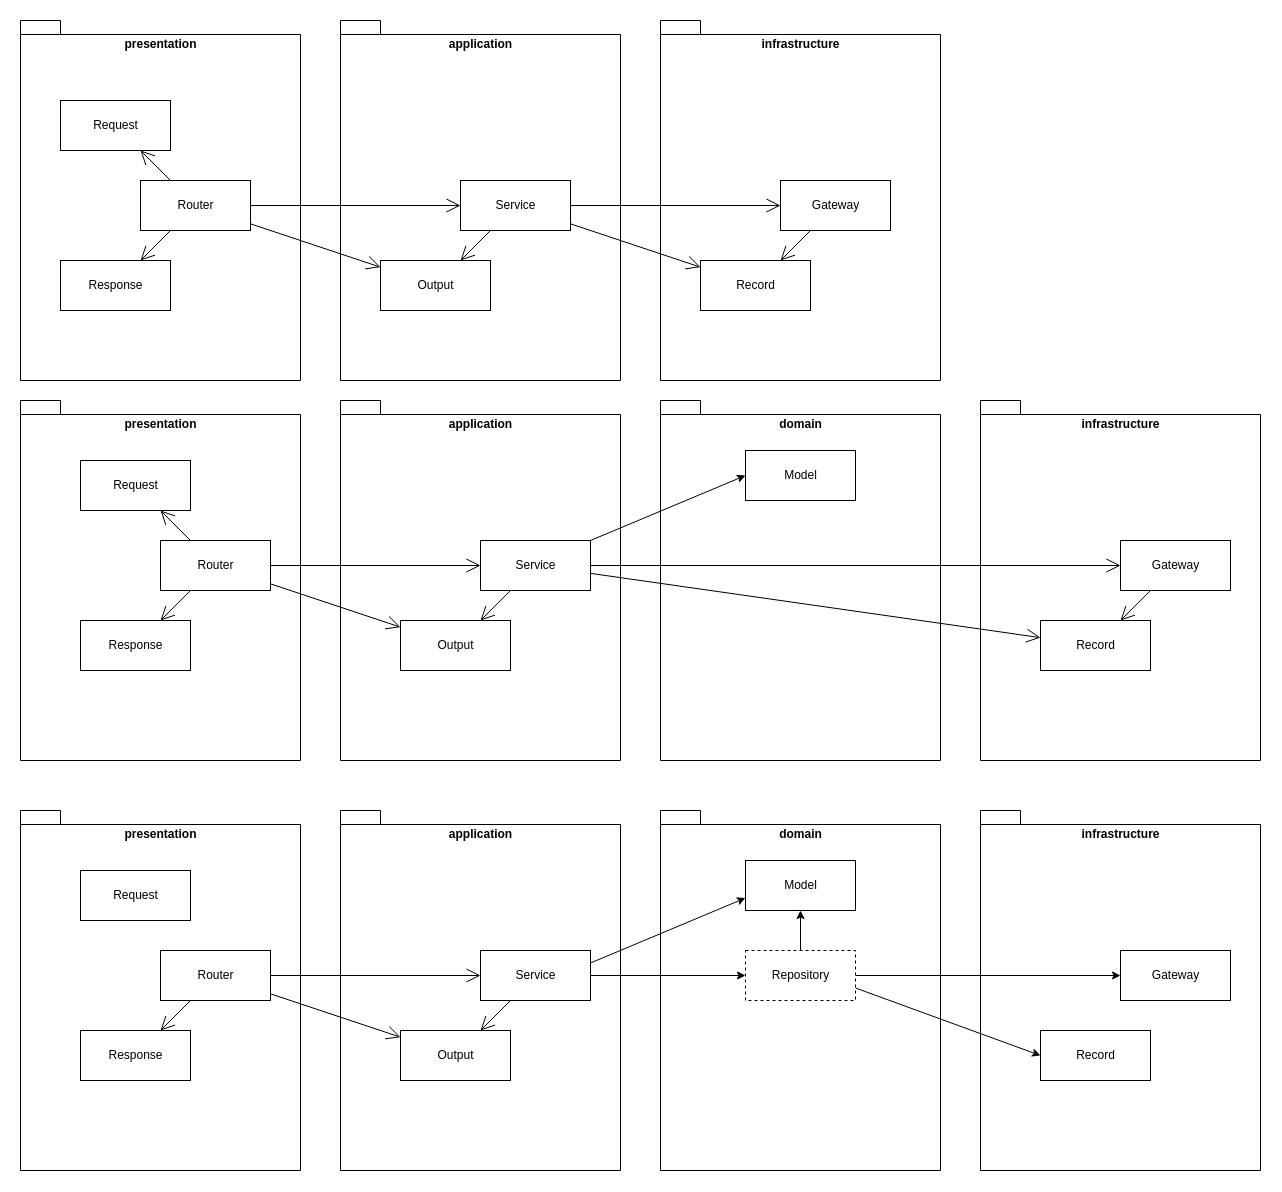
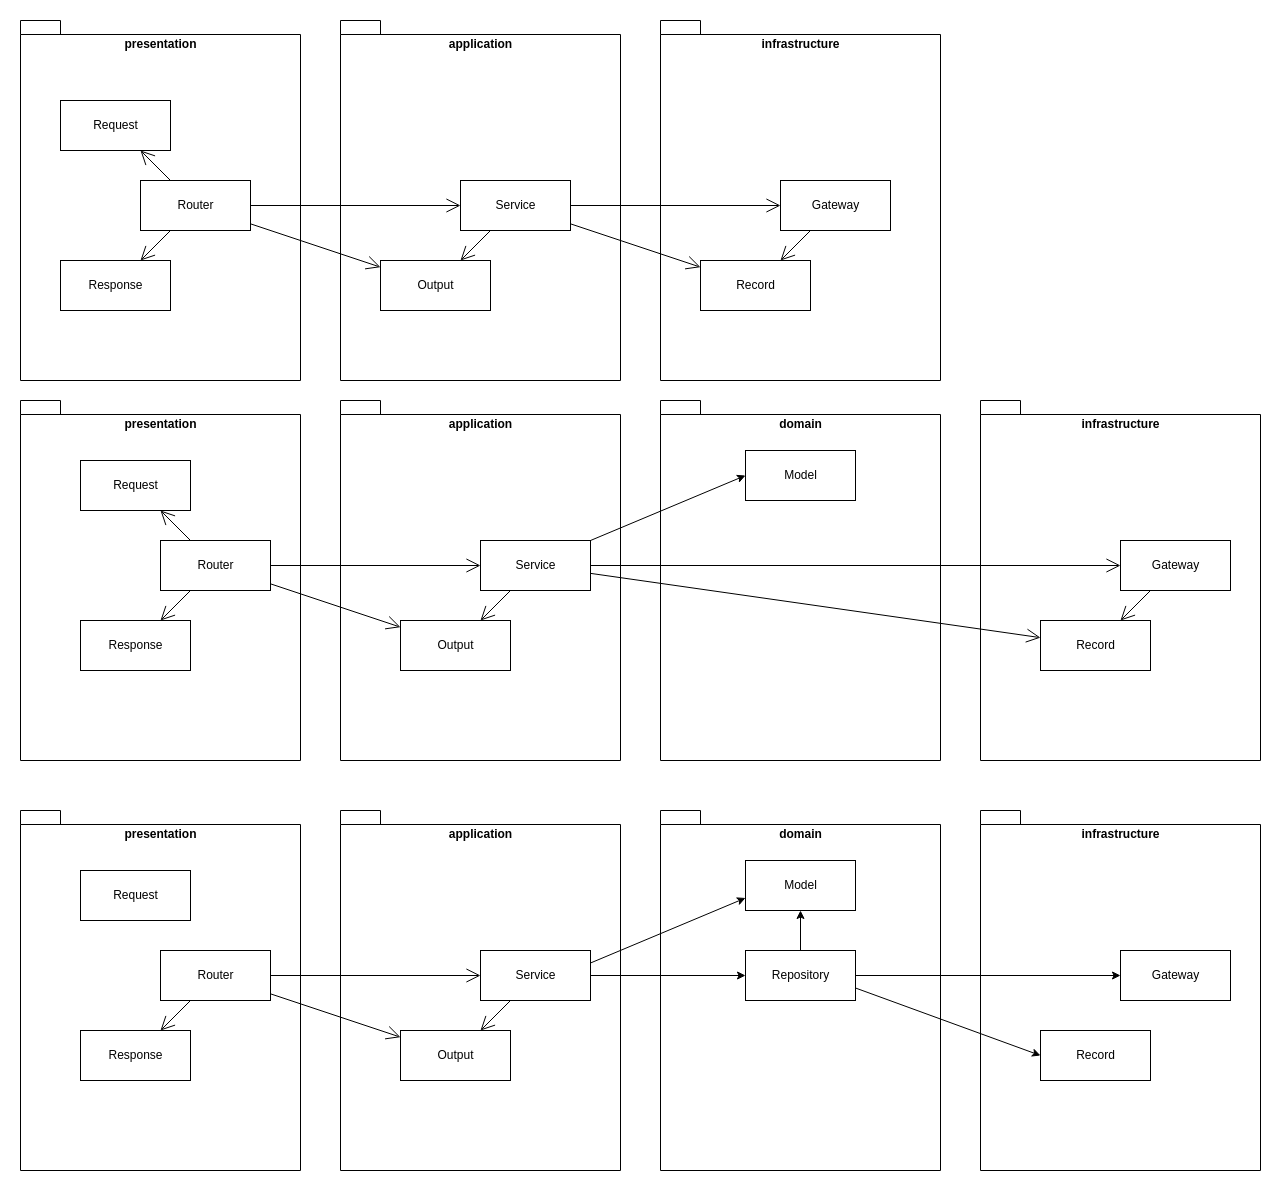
(801, 976) -> (801, 976)
